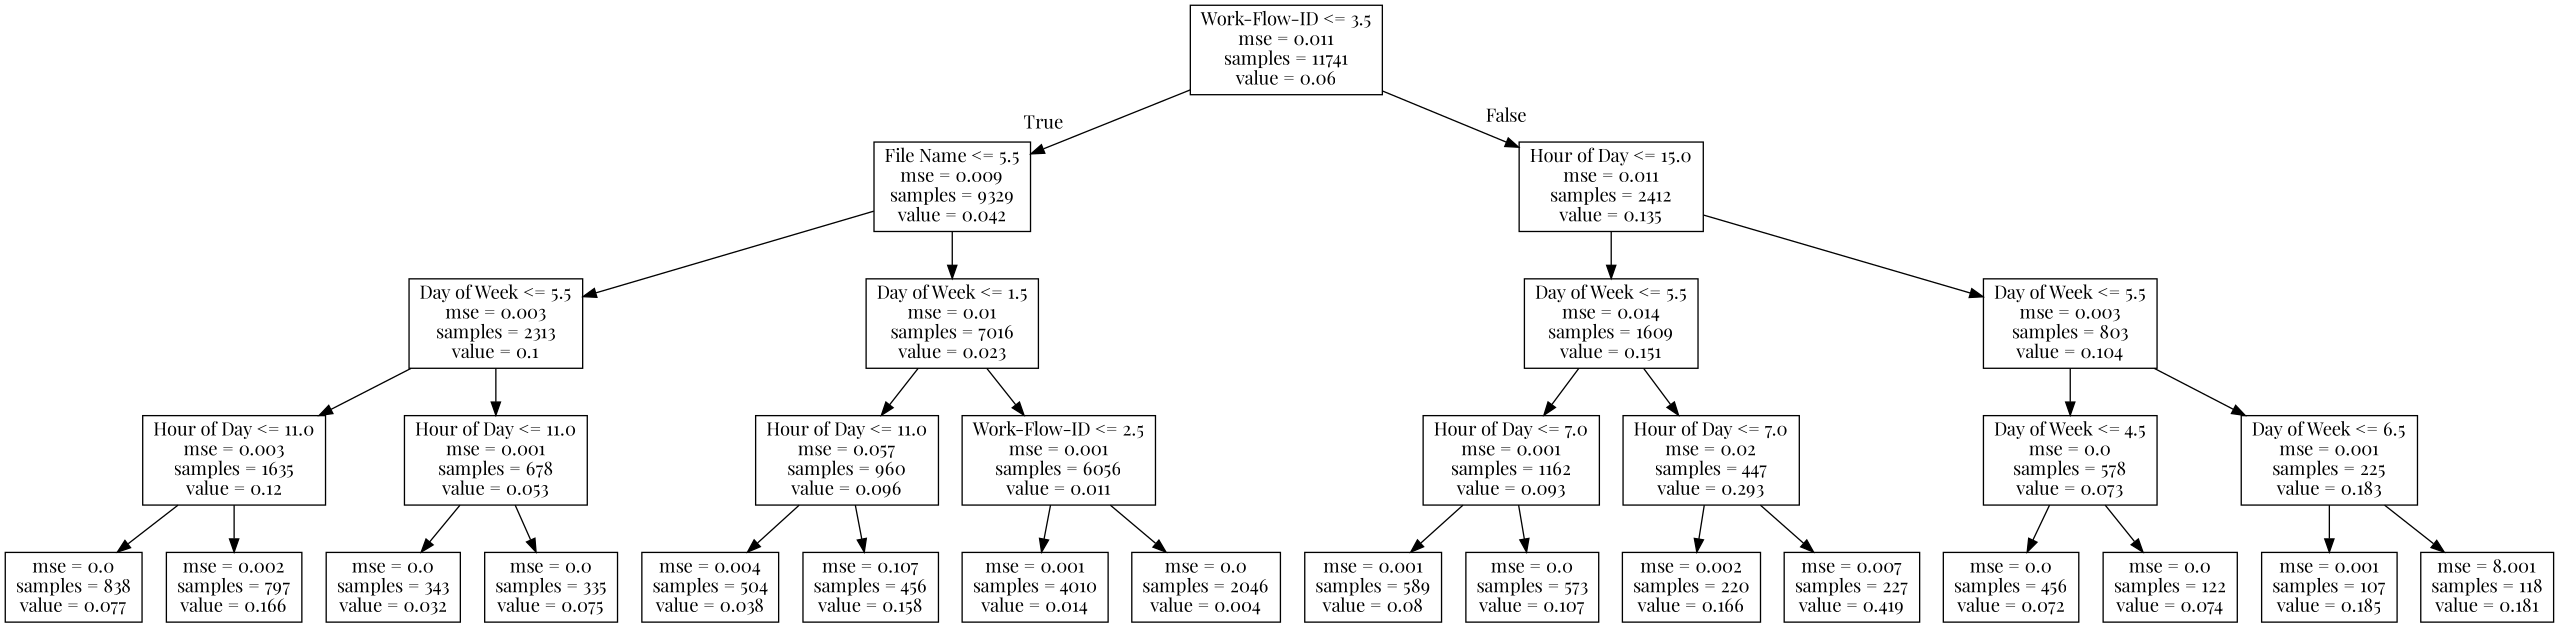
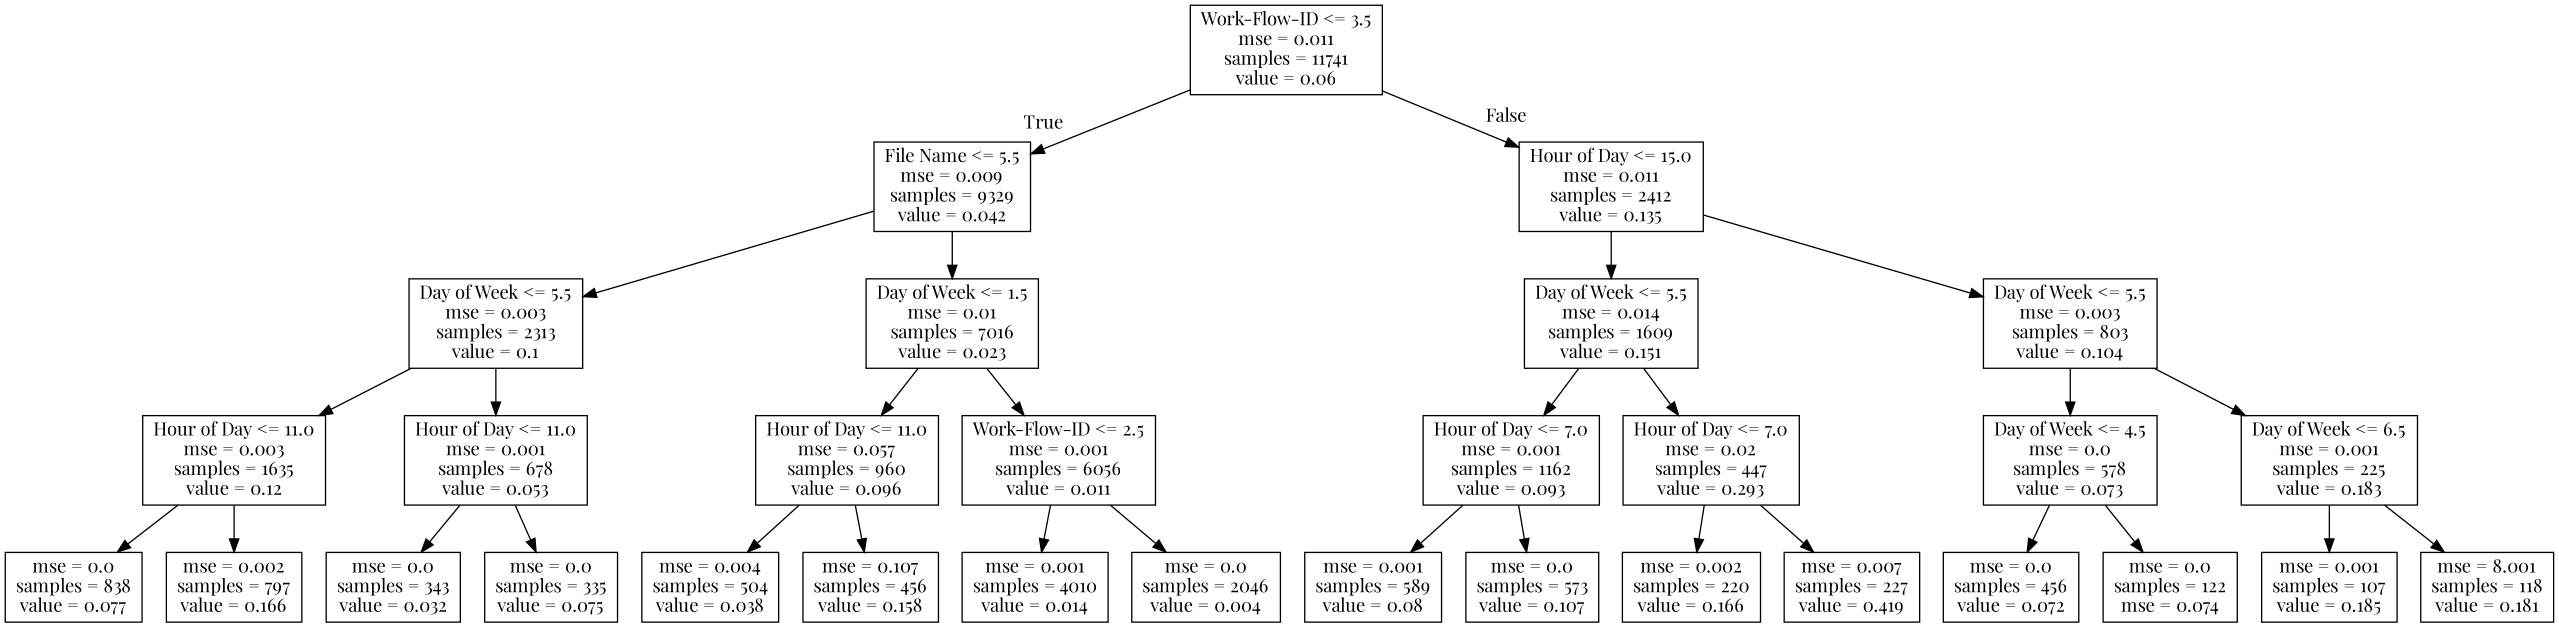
(2170, 587) -> (2170, 587)
